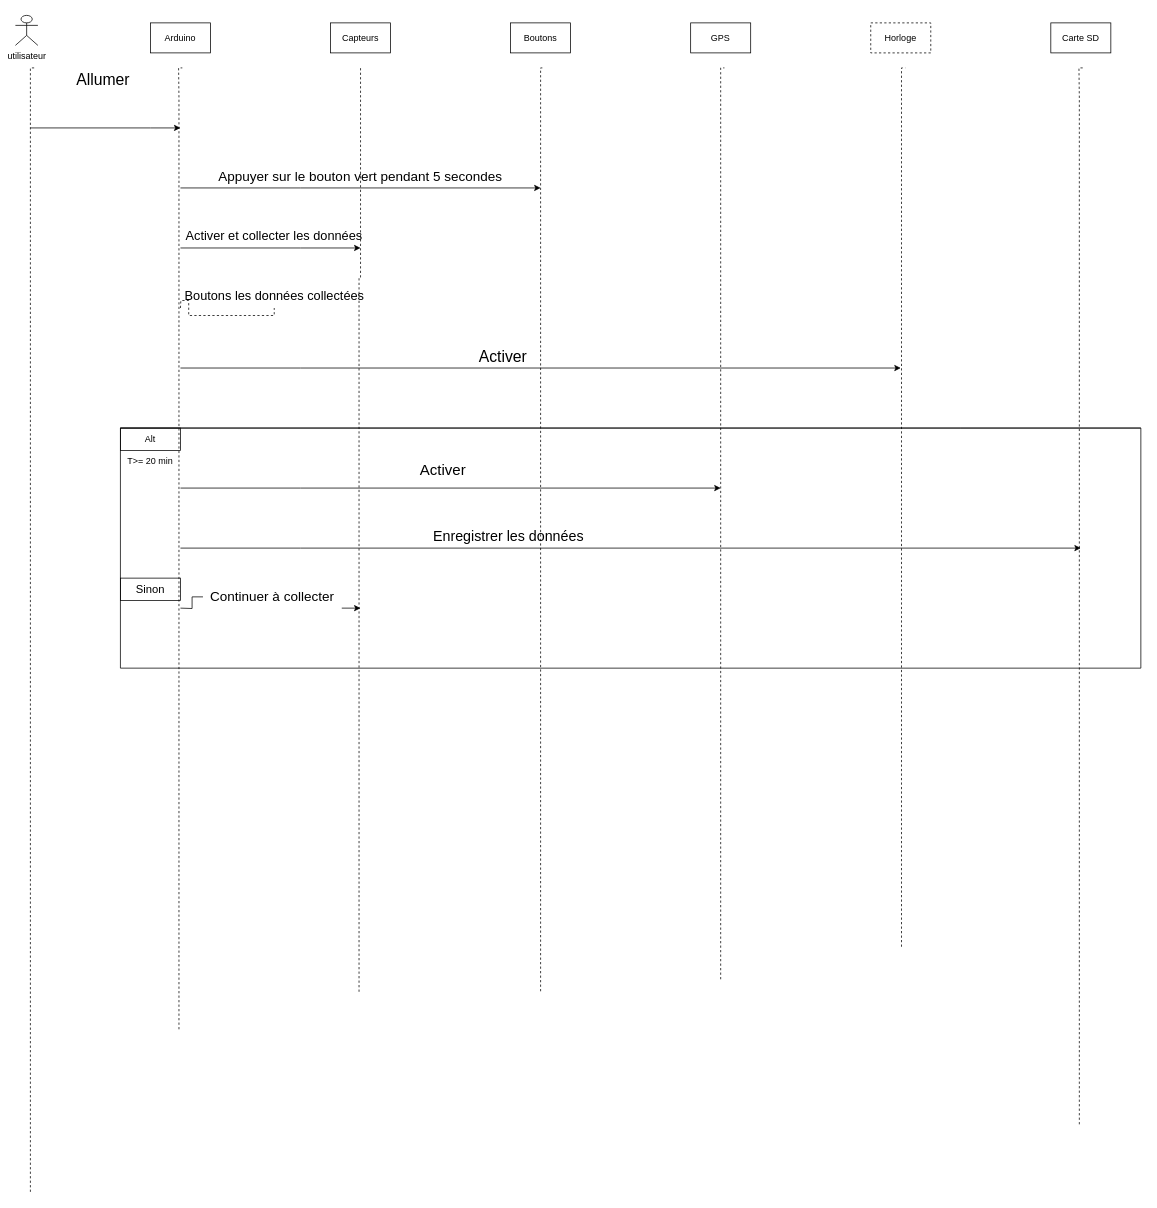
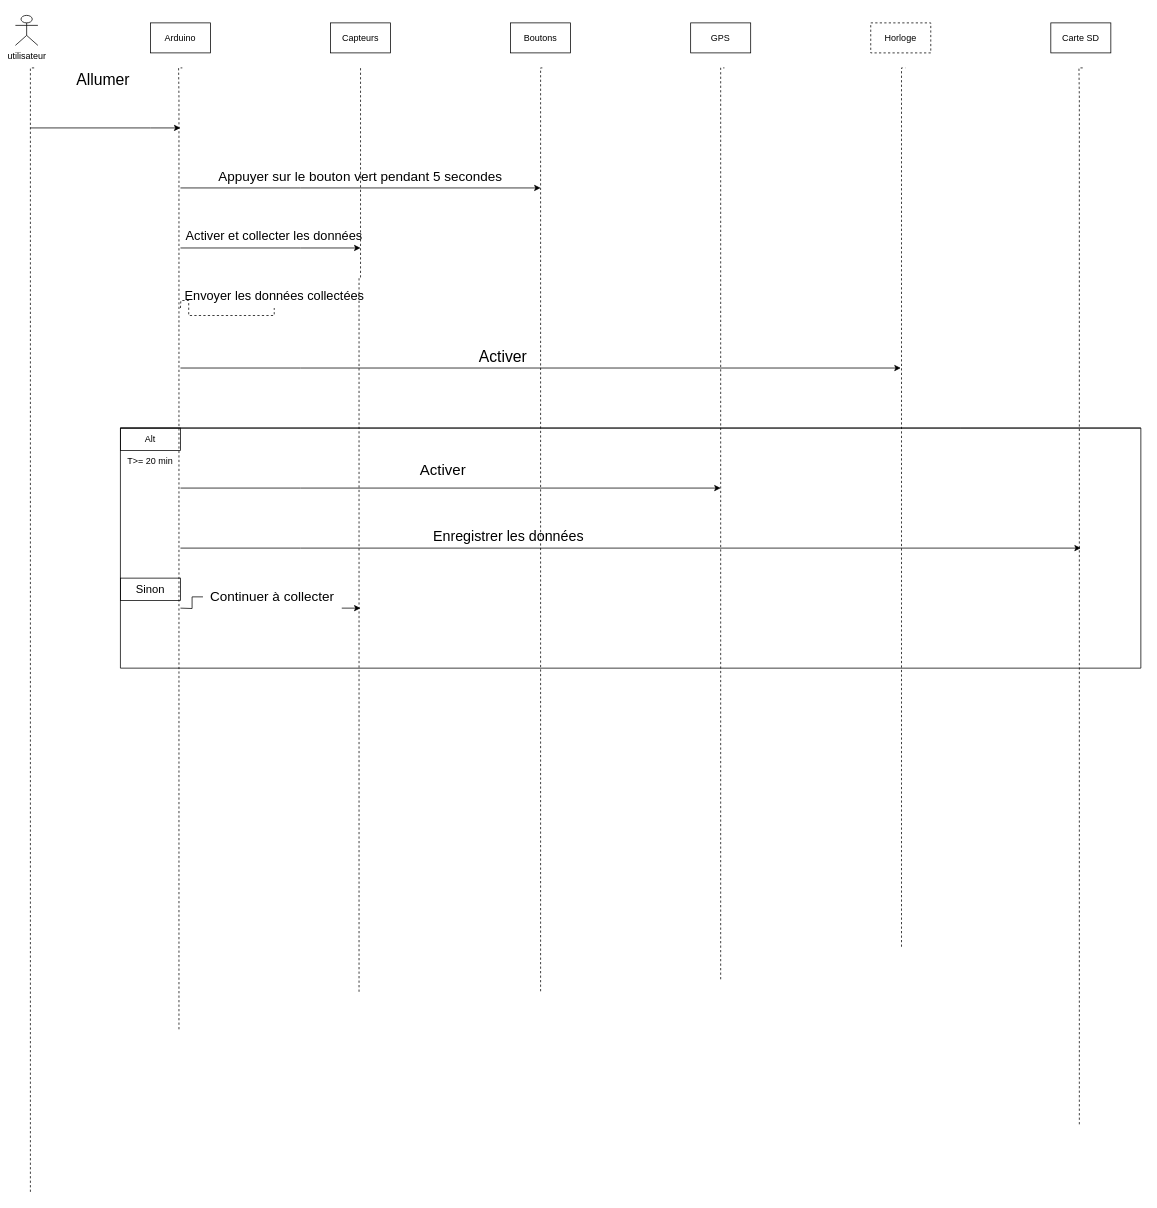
(275, 297) -> (275, 297)
